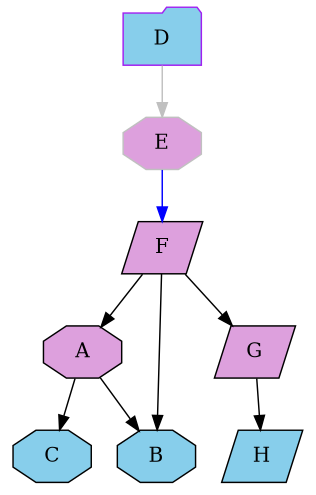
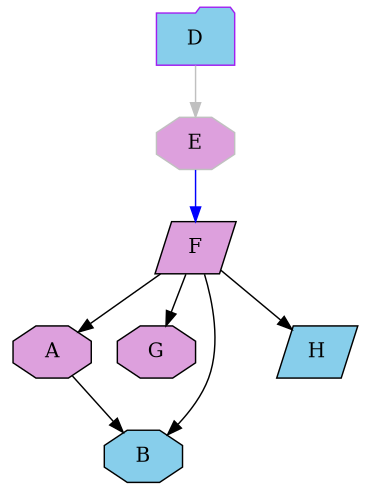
(255, 352) -> (156, 352)
(258, 397) -> (251, 295)
(52, 456) -> none
